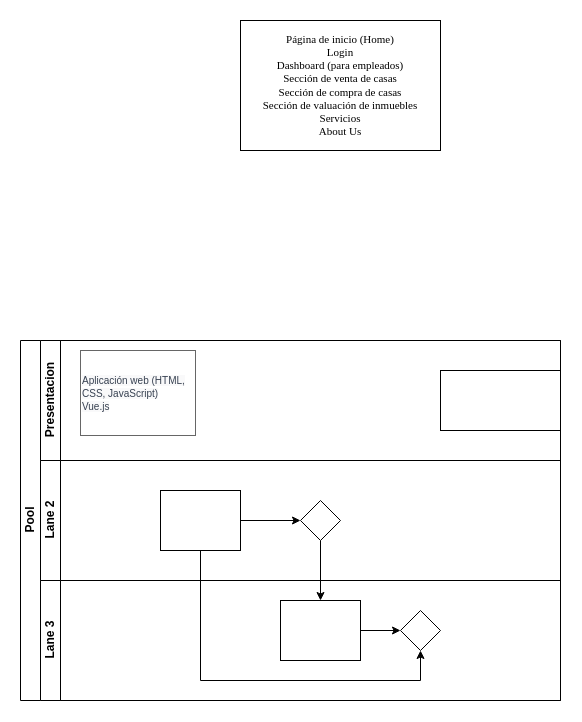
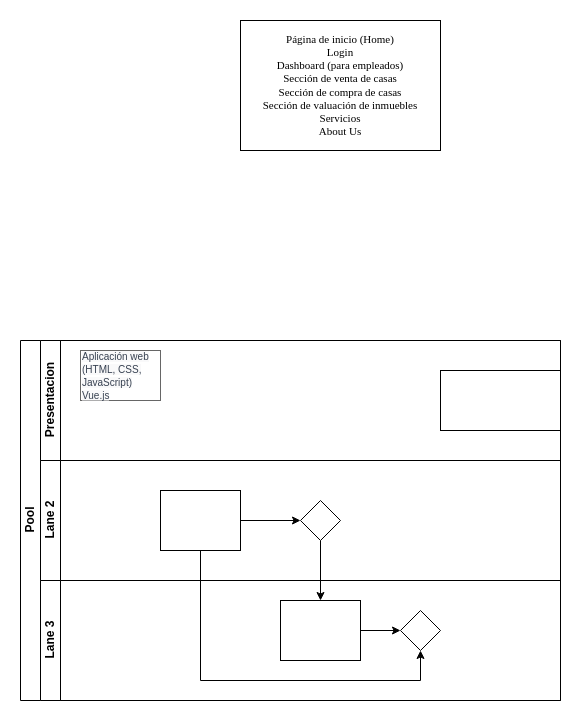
(138, 393) -> (121, 376)
